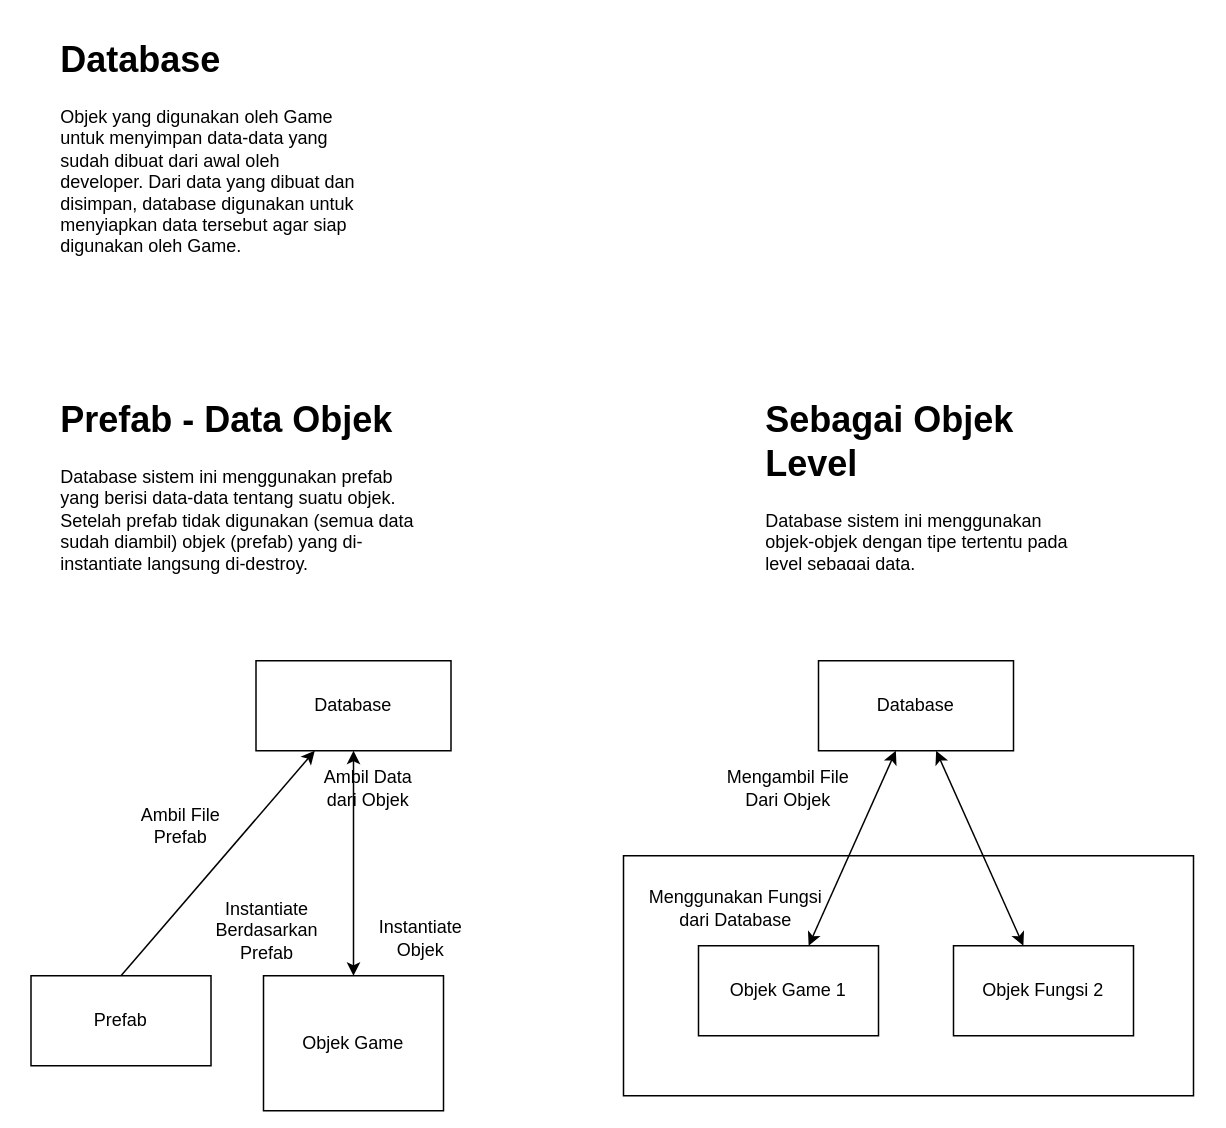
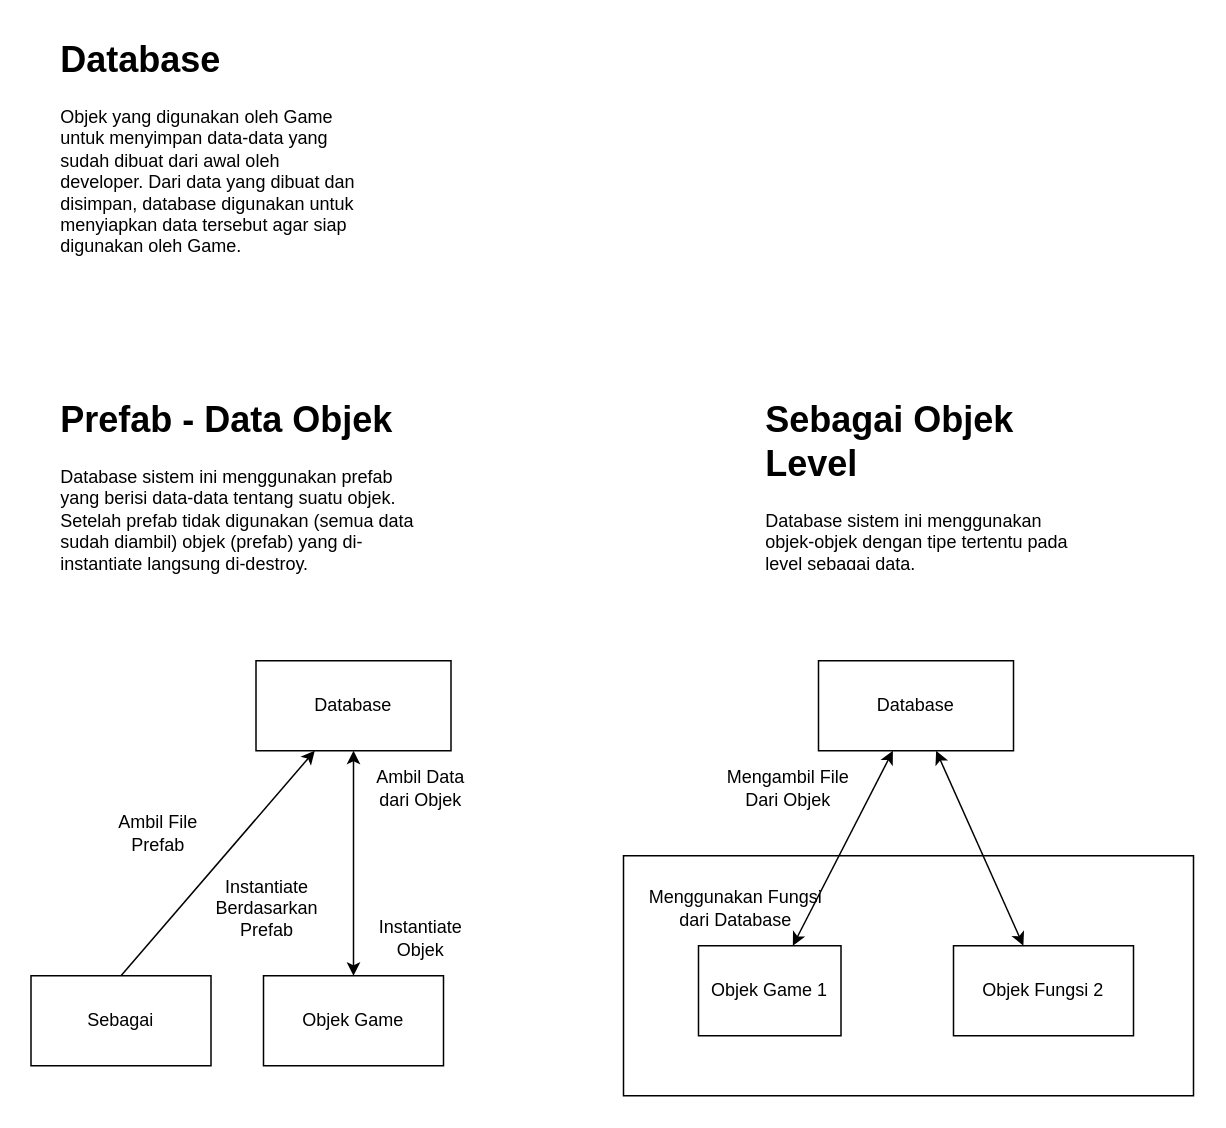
(368, 788) -> (421, 788)
(181, 826) -> (158, 833)
(267, 931) -> (267, 908)
(788, 991) -> (770, 991)
(121, 1021) -> (121, 1021)
(353, 1043) -> (353, 1021)
